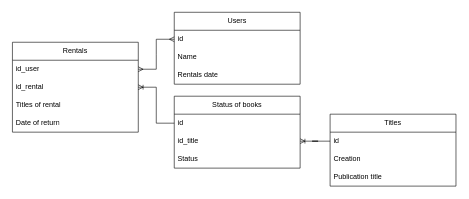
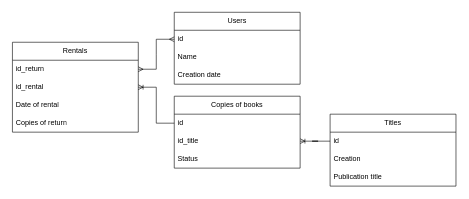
(29, 69) -> (33, 69)
(200, 75) -> (202, 75)
(43, 105) -> (41, 105)
(237, 105) -> (237, 105)
(42, 123) -> (45, 123)
